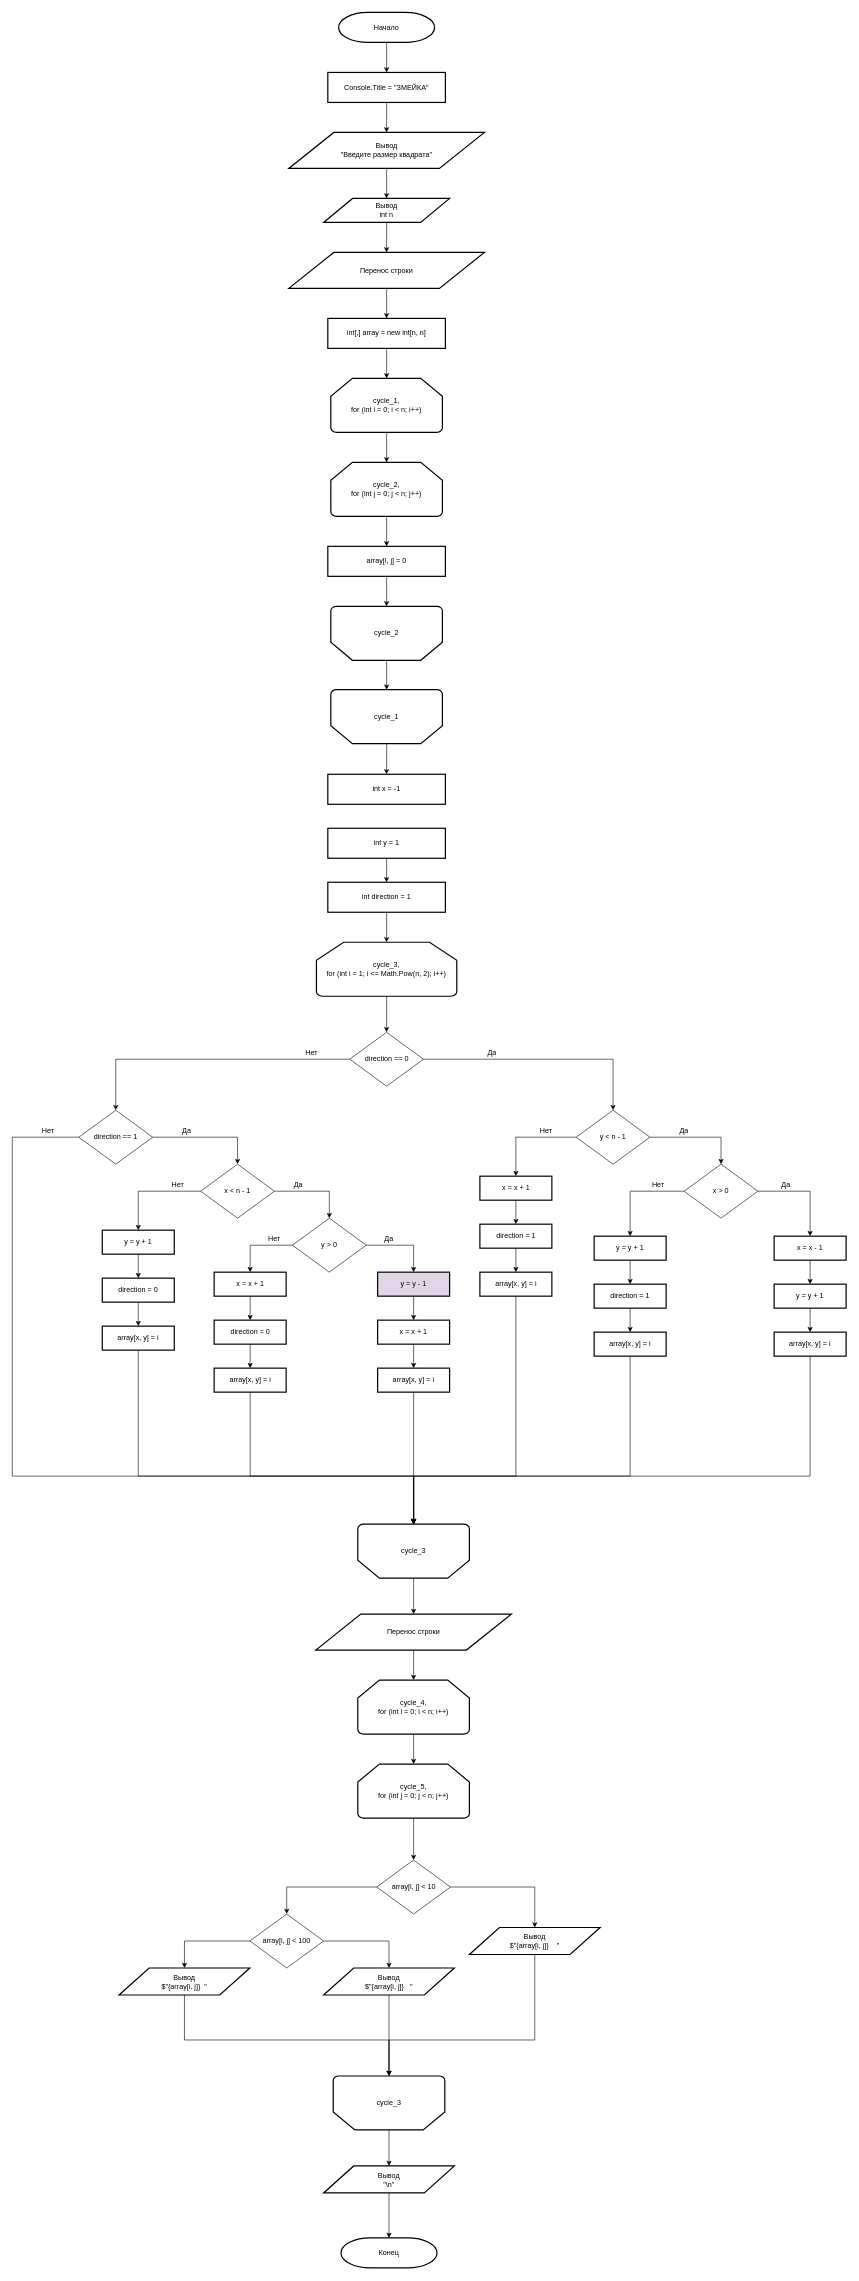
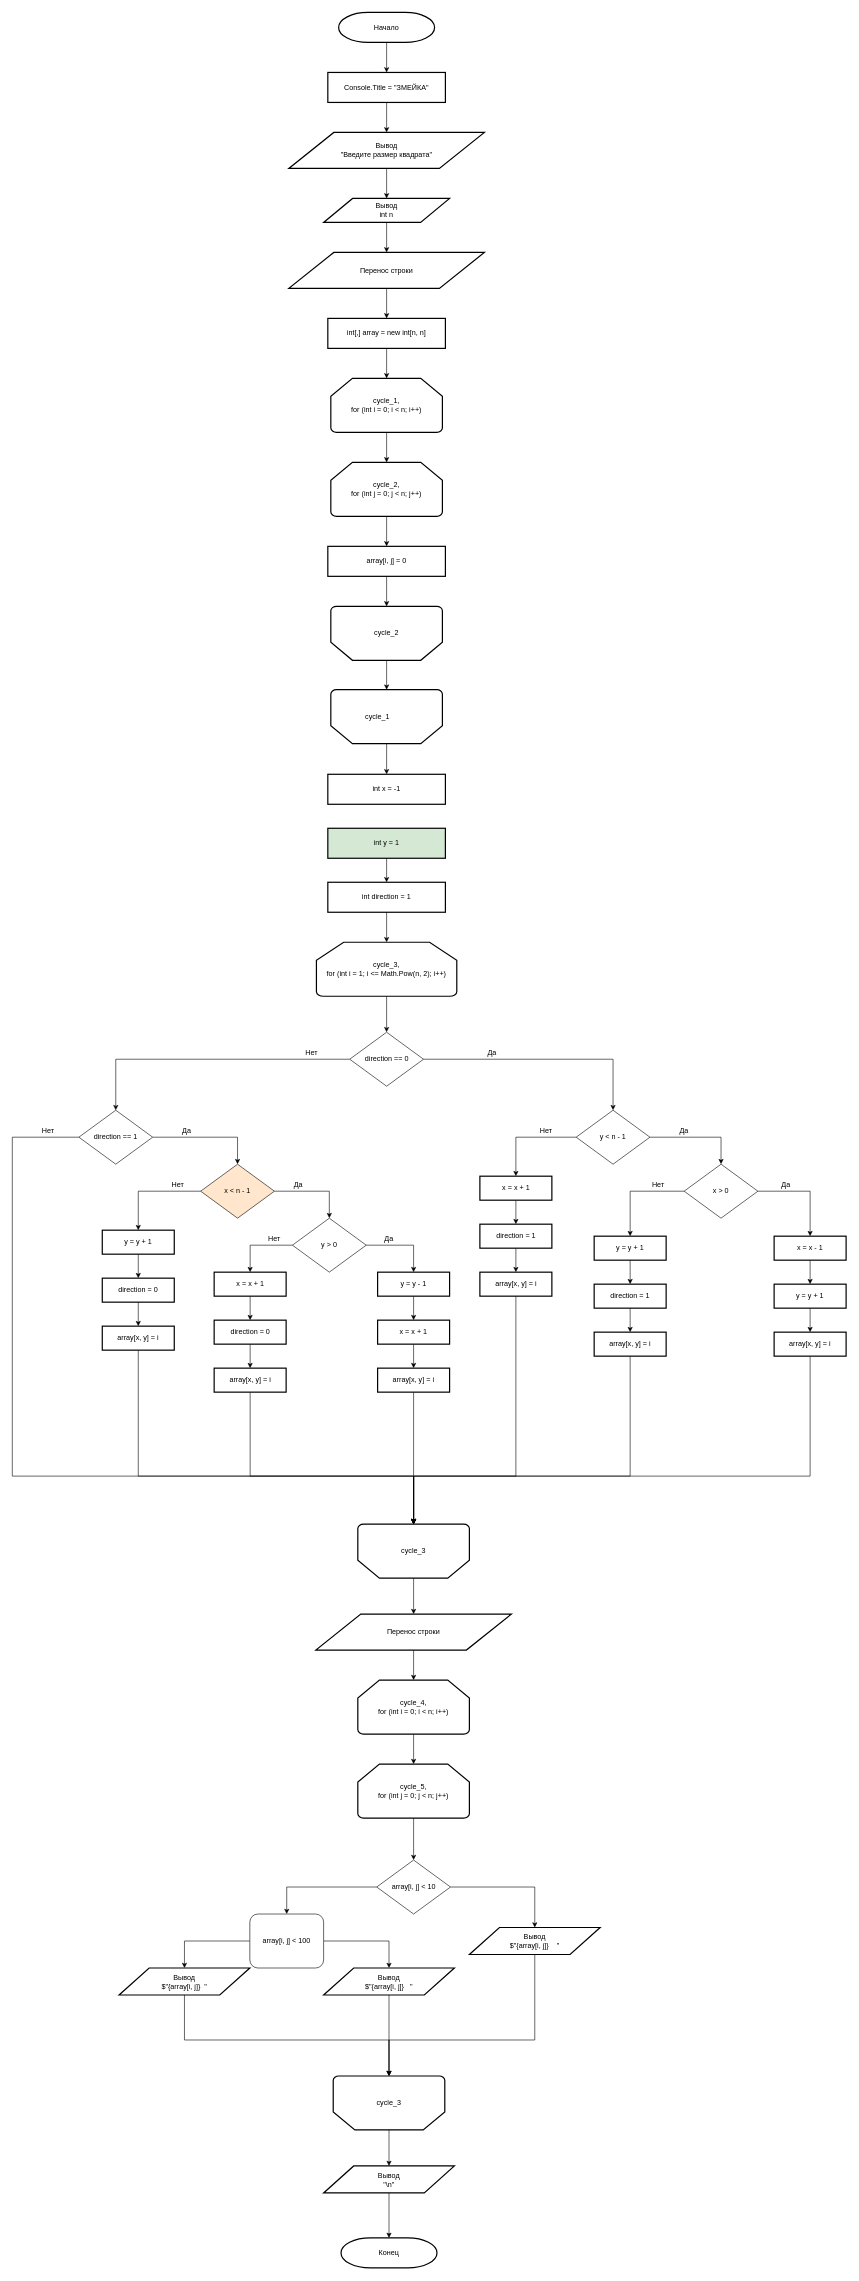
(387, 717) -> (378, 717)
(387, 843) -> (387, 843)
(238, 1191) -> (238, 1191)
(414, 1284) -> (414, 1284)
(287, 1941) -> (287, 1941)
